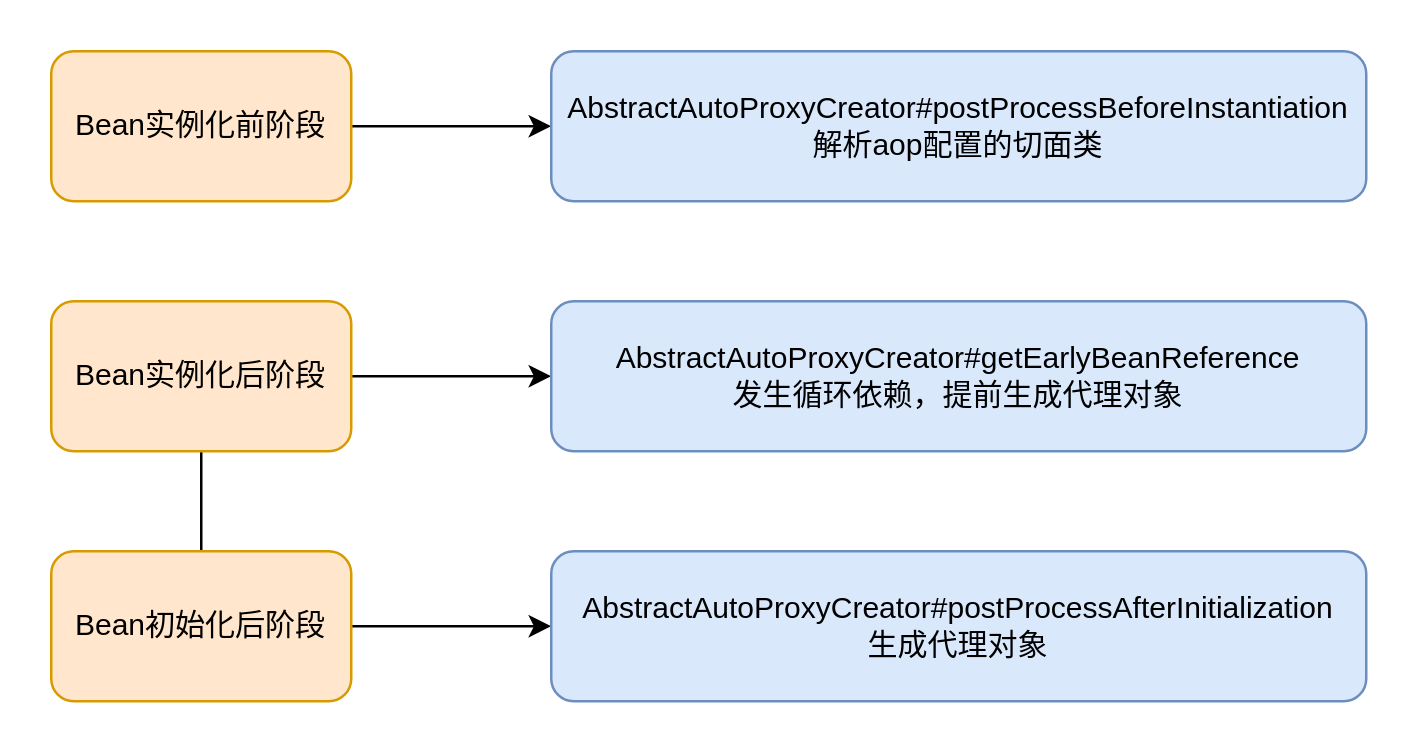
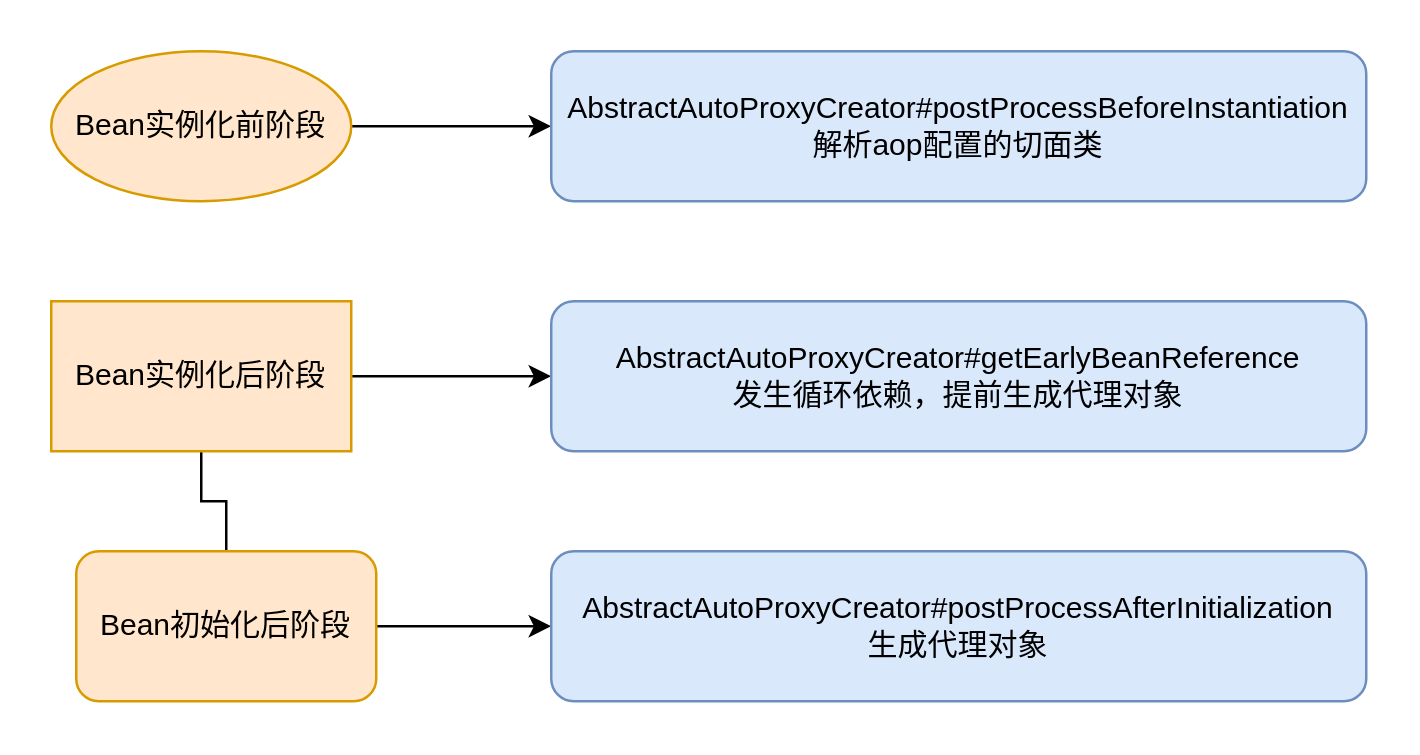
(201, 126) -> (201, 126)
(201, 376) -> (201, 376)
(201, 626) -> (226, 626)
